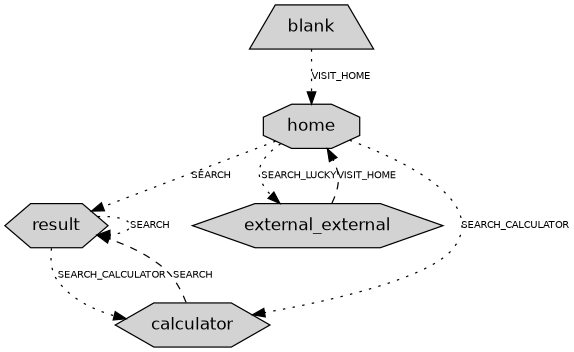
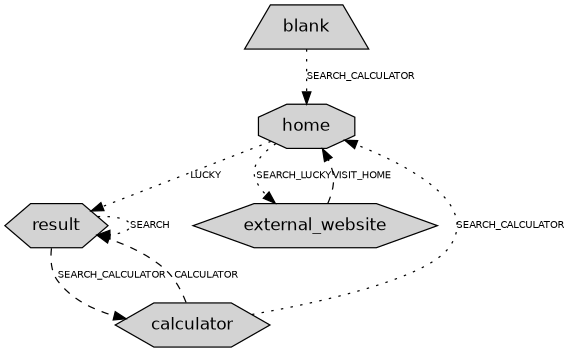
(342, 77) -> (361, 77)
(212, 176) -> (206, 176)
(318, 226) -> (315, 226)
(442, 258) -> (429, 264)
(193, 275) -> (206, 275)
(69, 293) -> (69, 293)
